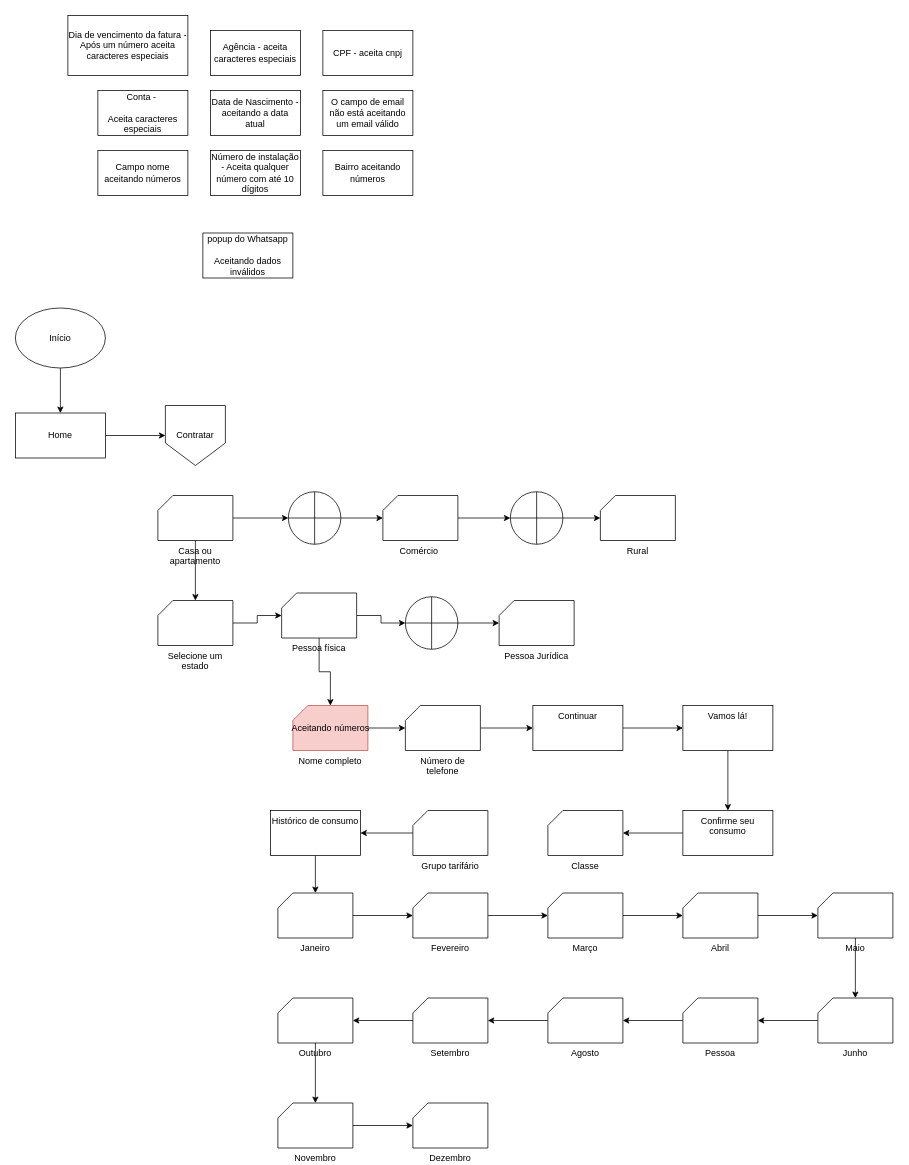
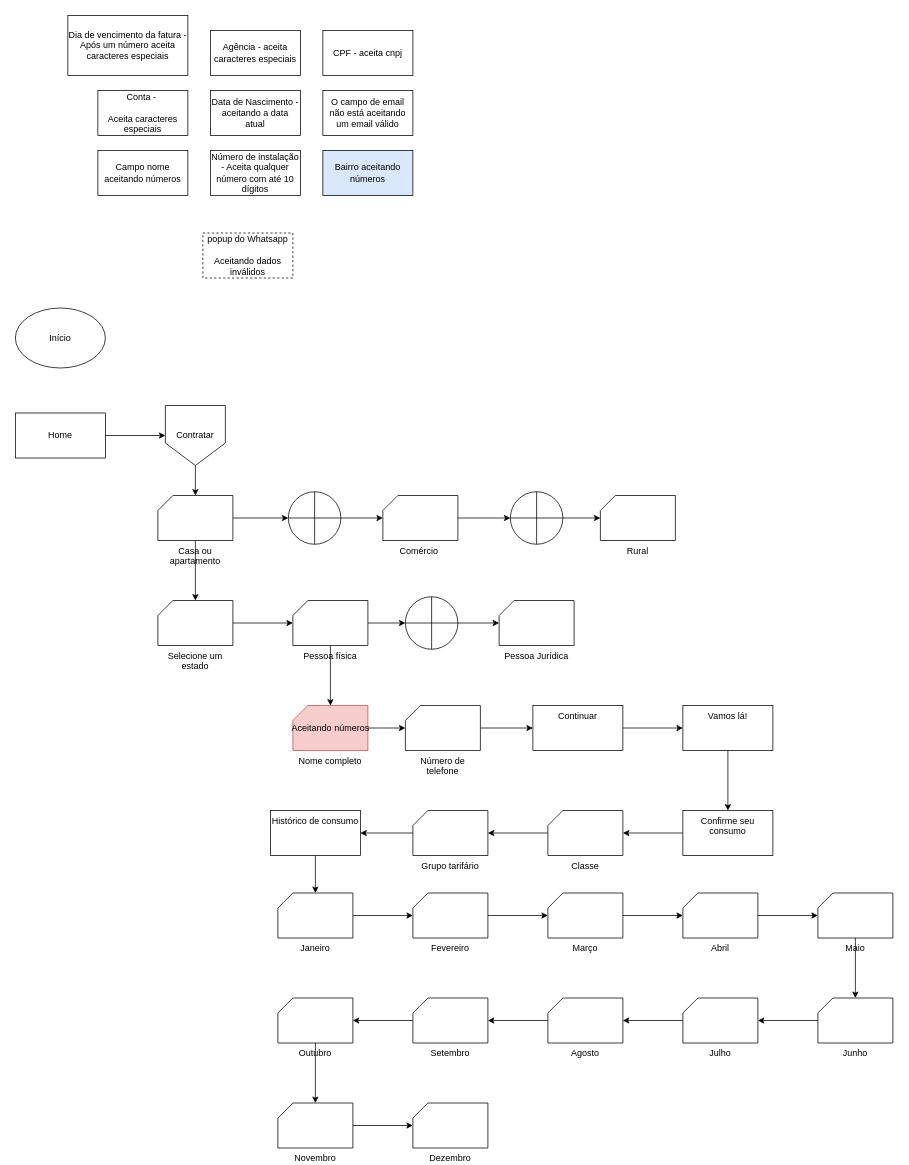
(368, 173) -> (368, 173)
(248, 255) -> (248, 255)
(60, 388) -> none
none -> (195, 477)
(319, 615) -> (330, 623)
none -> (494, 833)
(720, 1054) -> (720, 1054)
